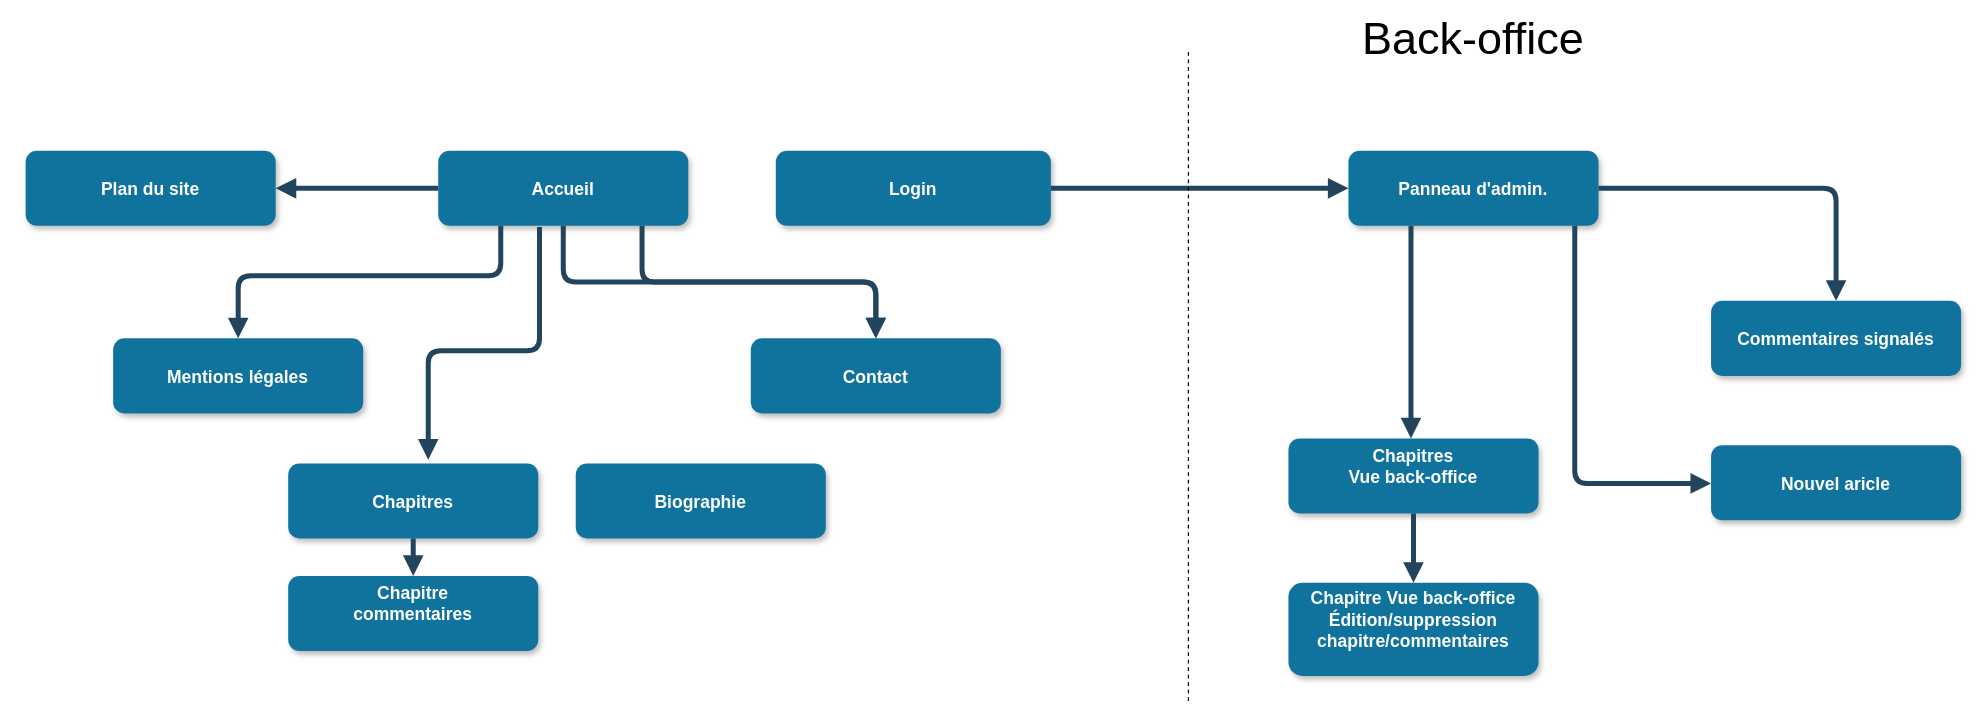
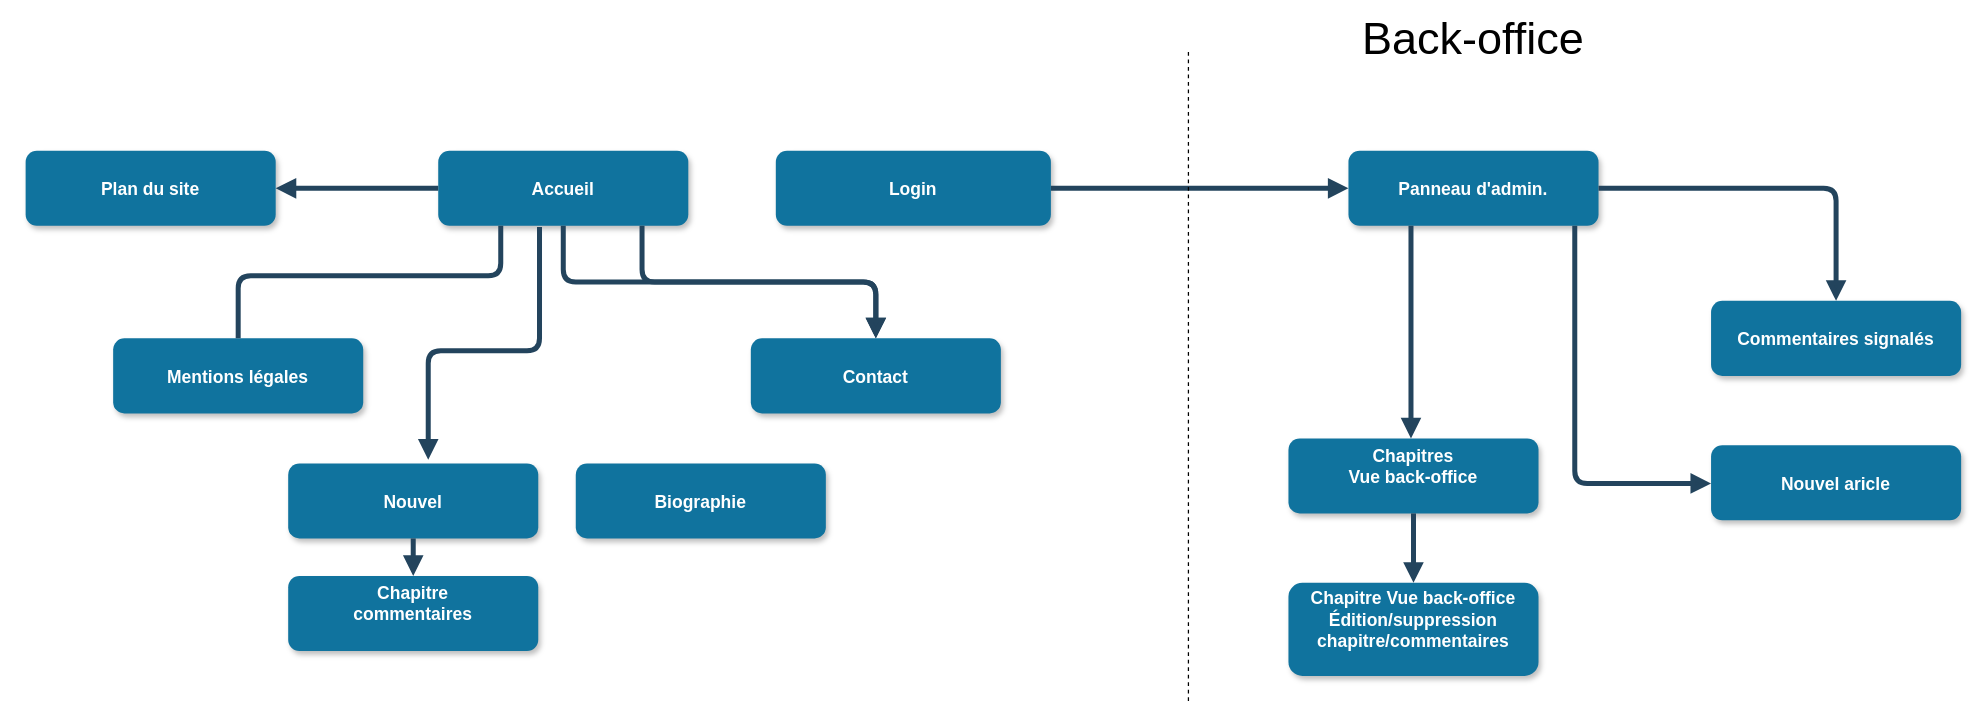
(238, 318) -> (238, 335)
(413, 502) -> (413, 502)
